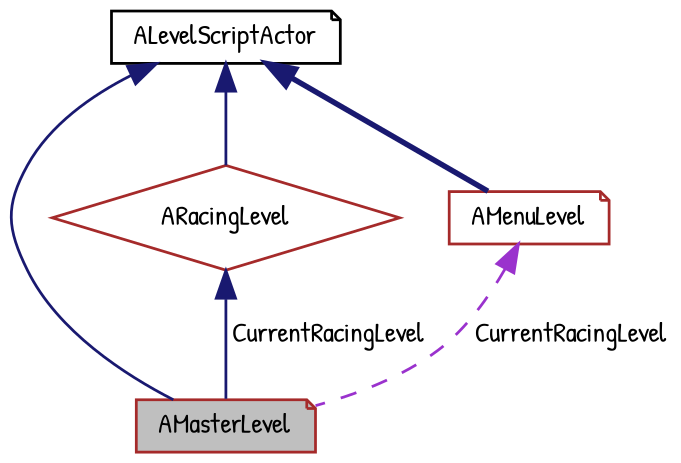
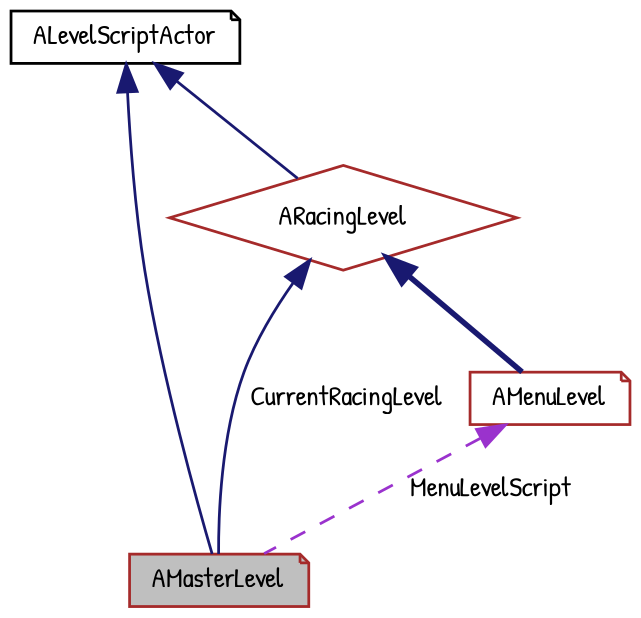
(390, 135) -> (465, 324)
(569, 335) -> (488, 489)
